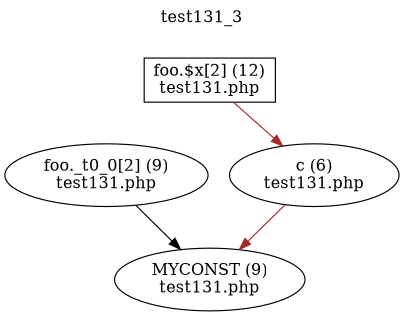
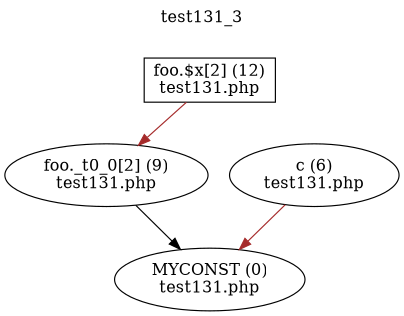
(254, 120) -> (167, 120)
(210, 280) -> (210, 280)
